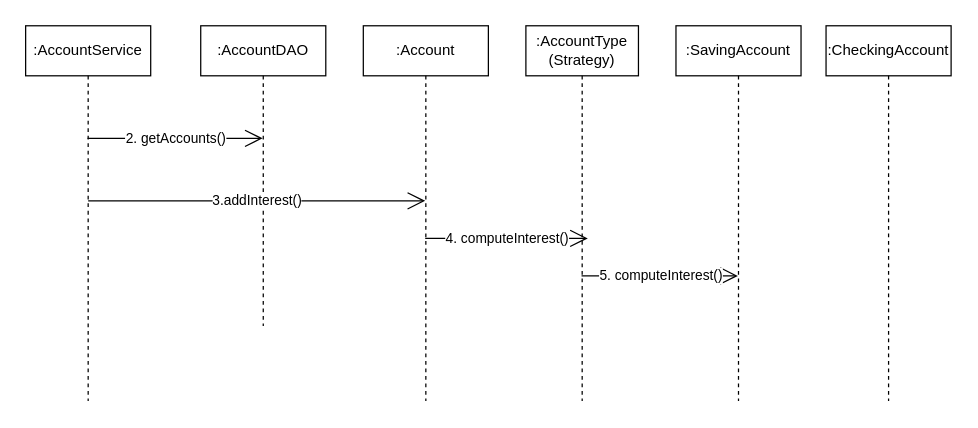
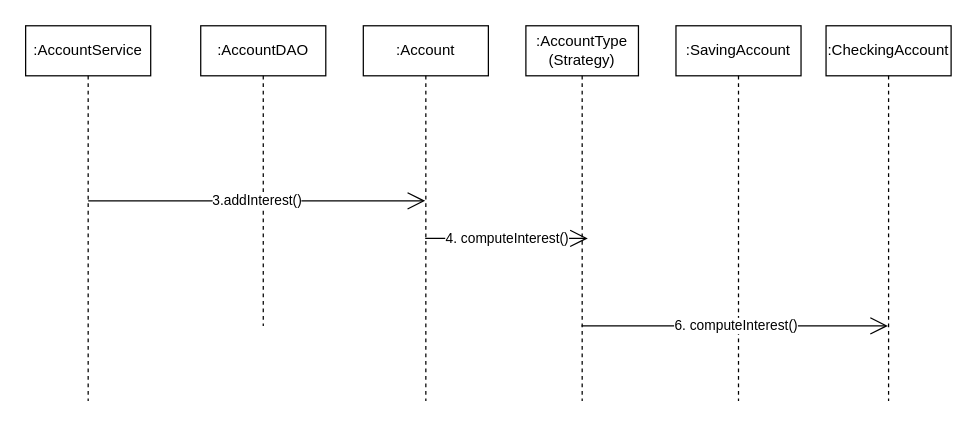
(175, 138) -> none
(658, 276) -> none
none -> (736, 326)
